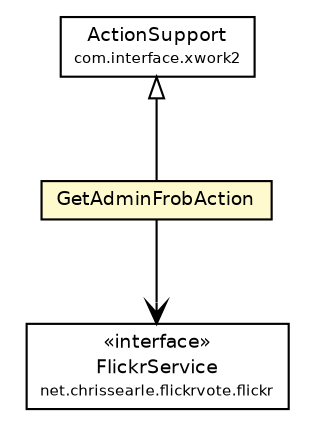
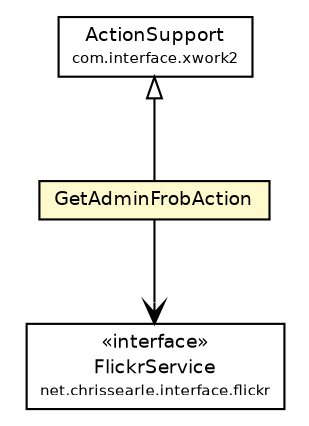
(158, 391) -> (156, 391)
